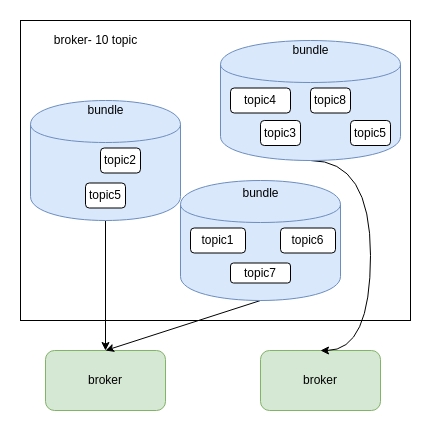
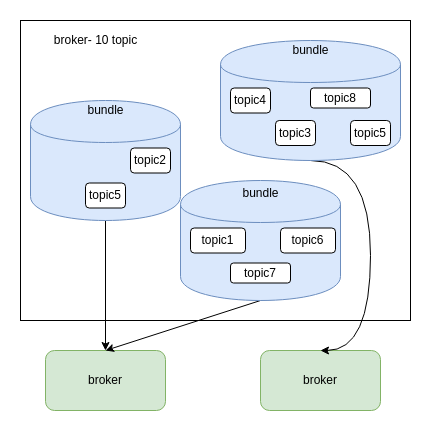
(261, 101) -> (251, 101)
(331, 101) -> (341, 98)
(281, 133) -> (296, 133)
(121, 161) -> (151, 161)
